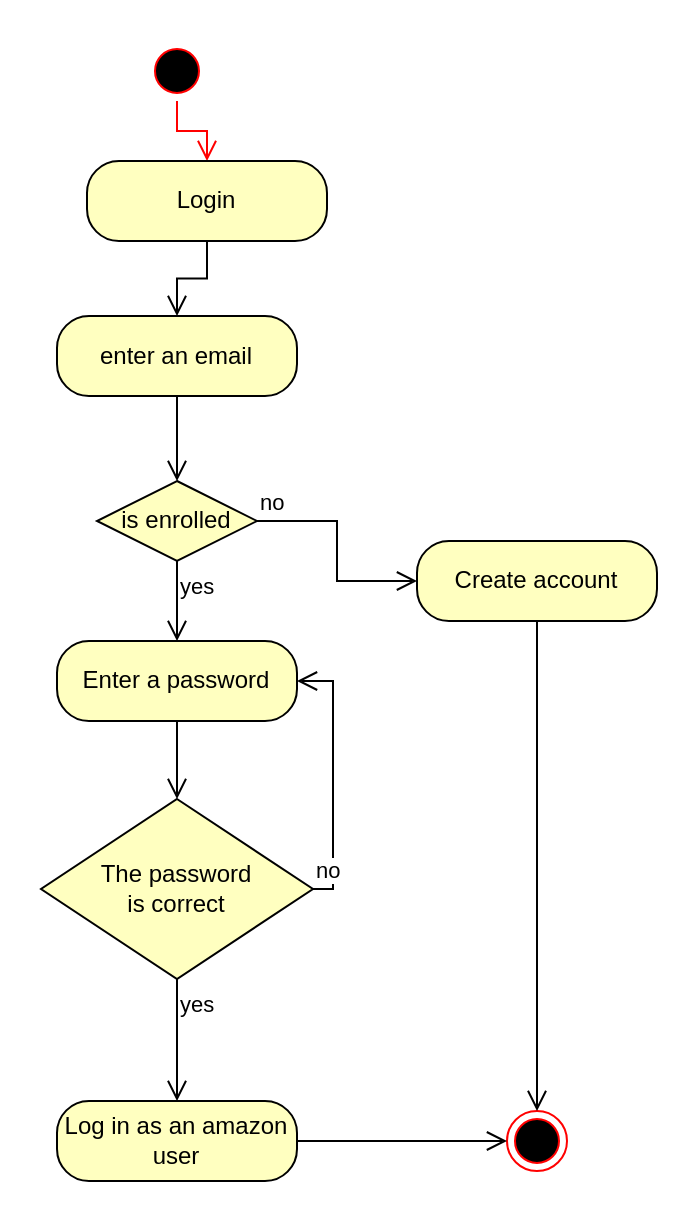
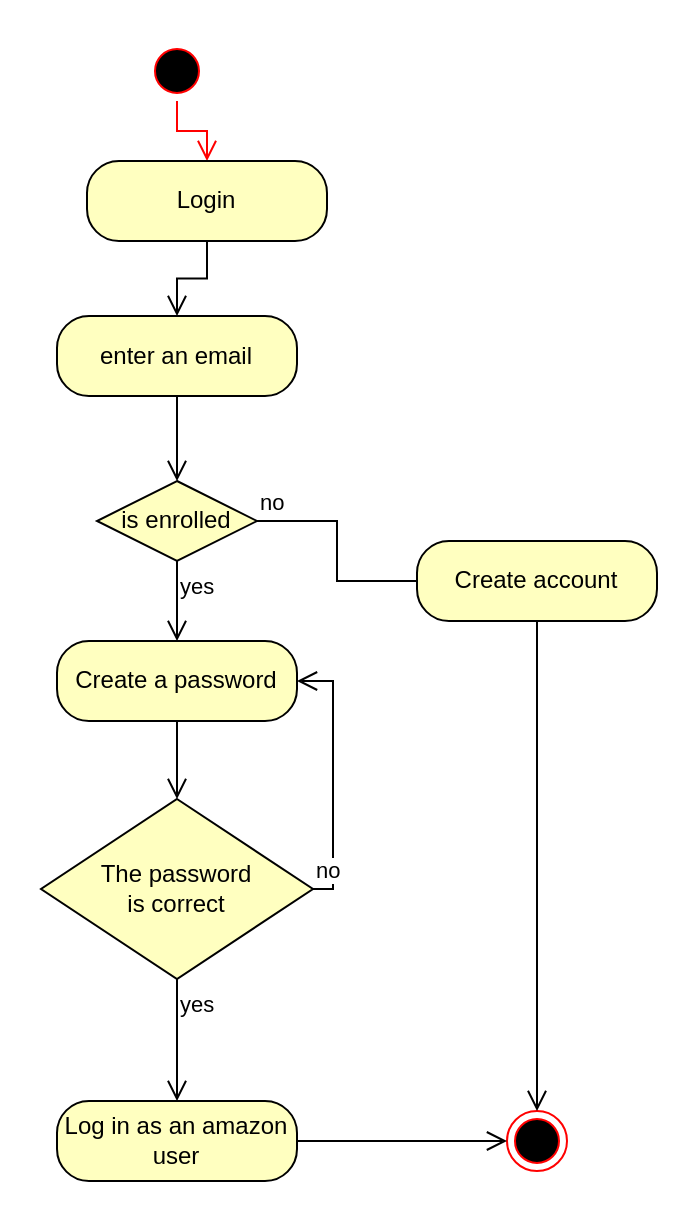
(408, 581) -> (410, 581)
(177, 681) -> (177, 681)
